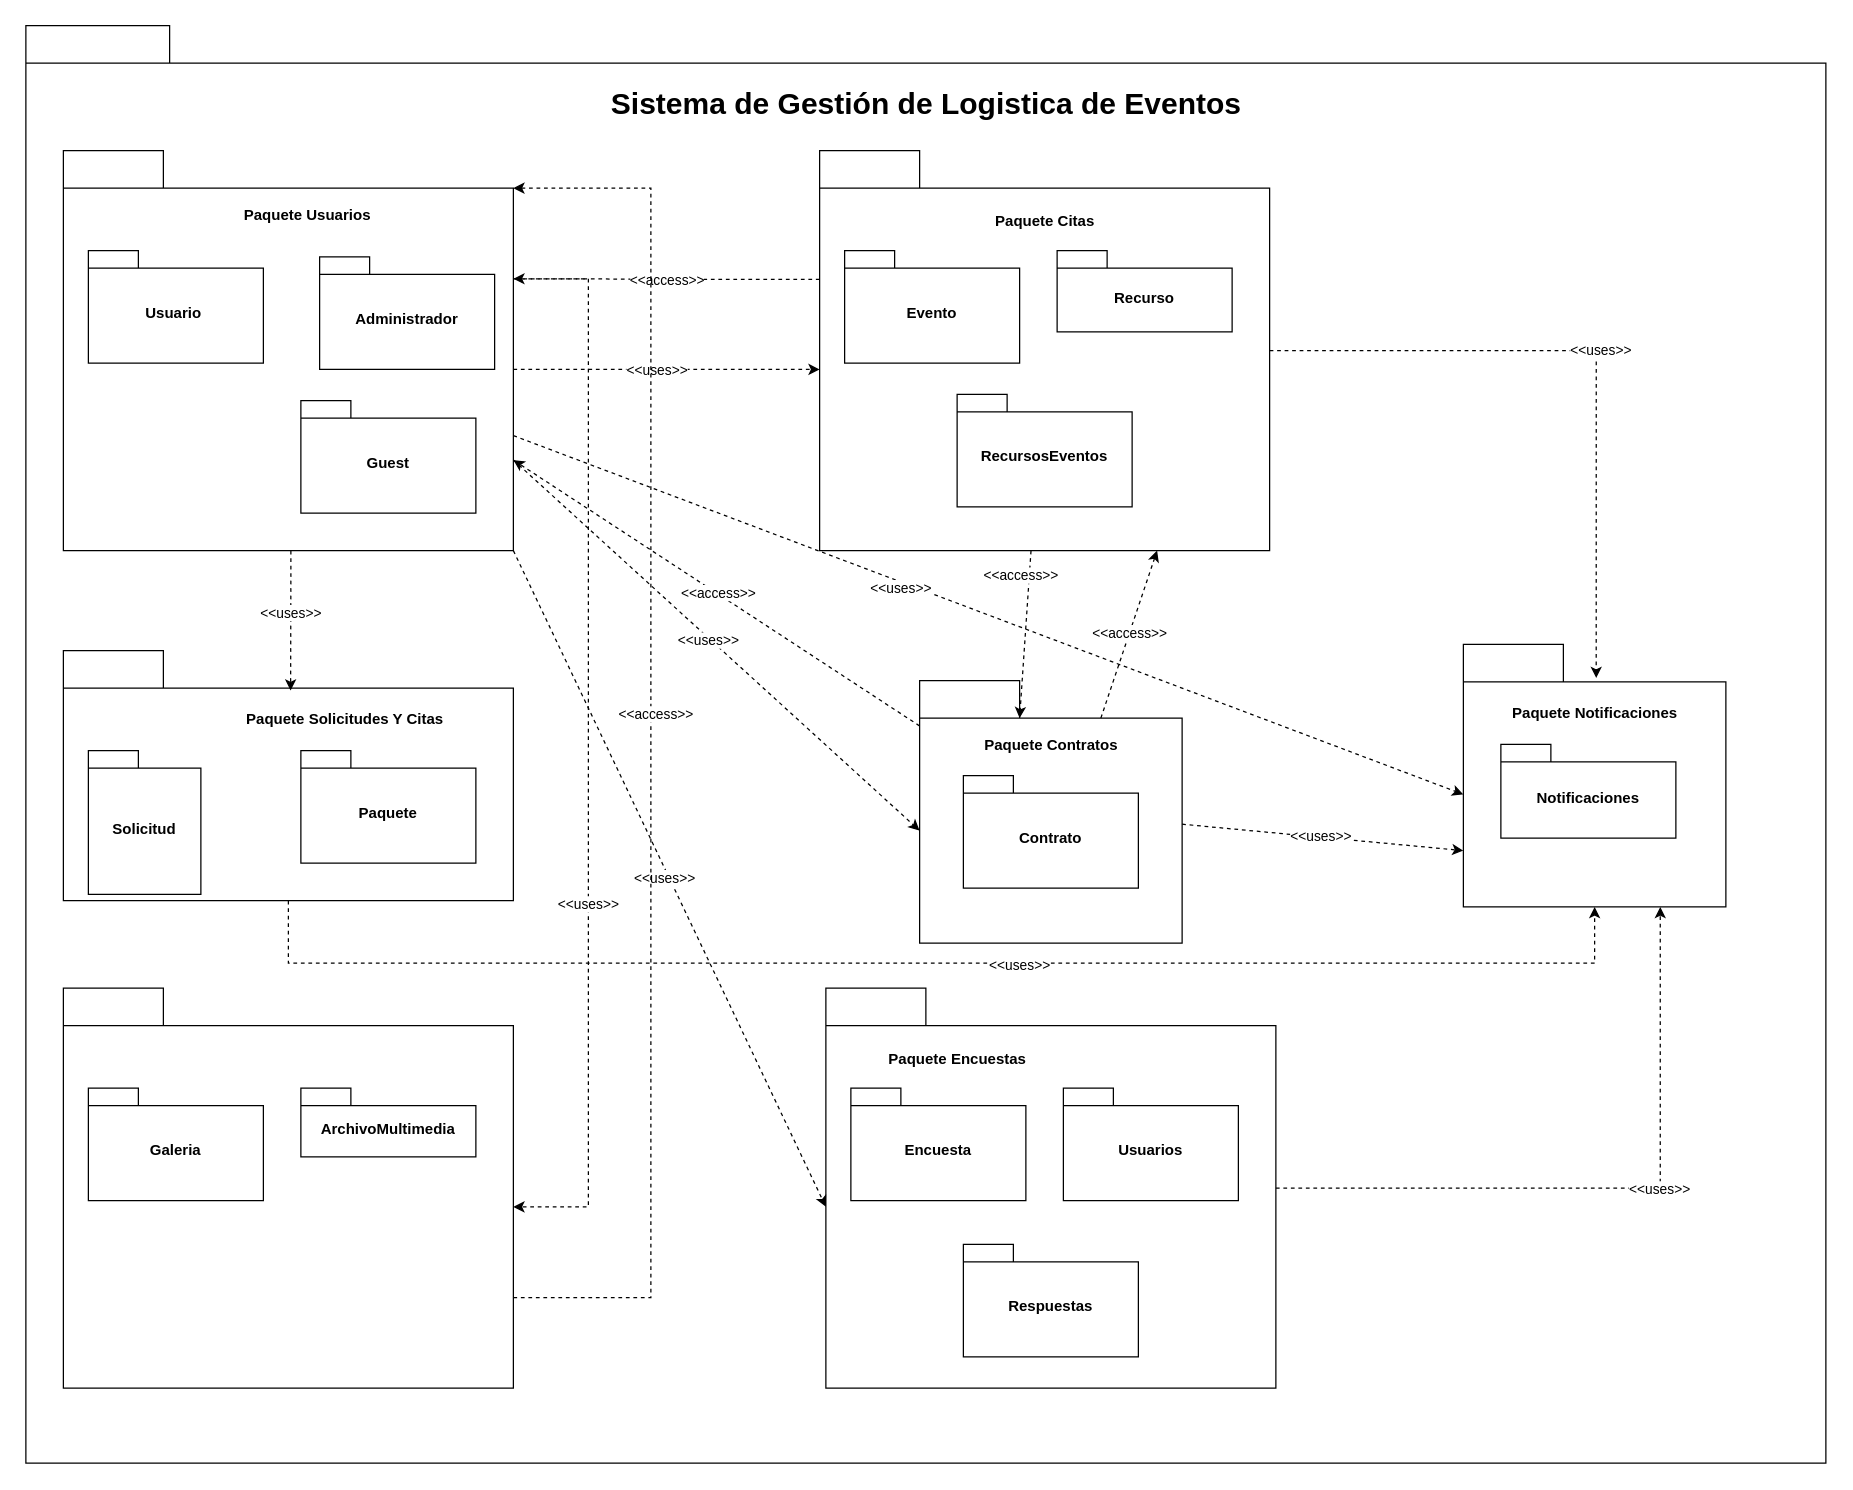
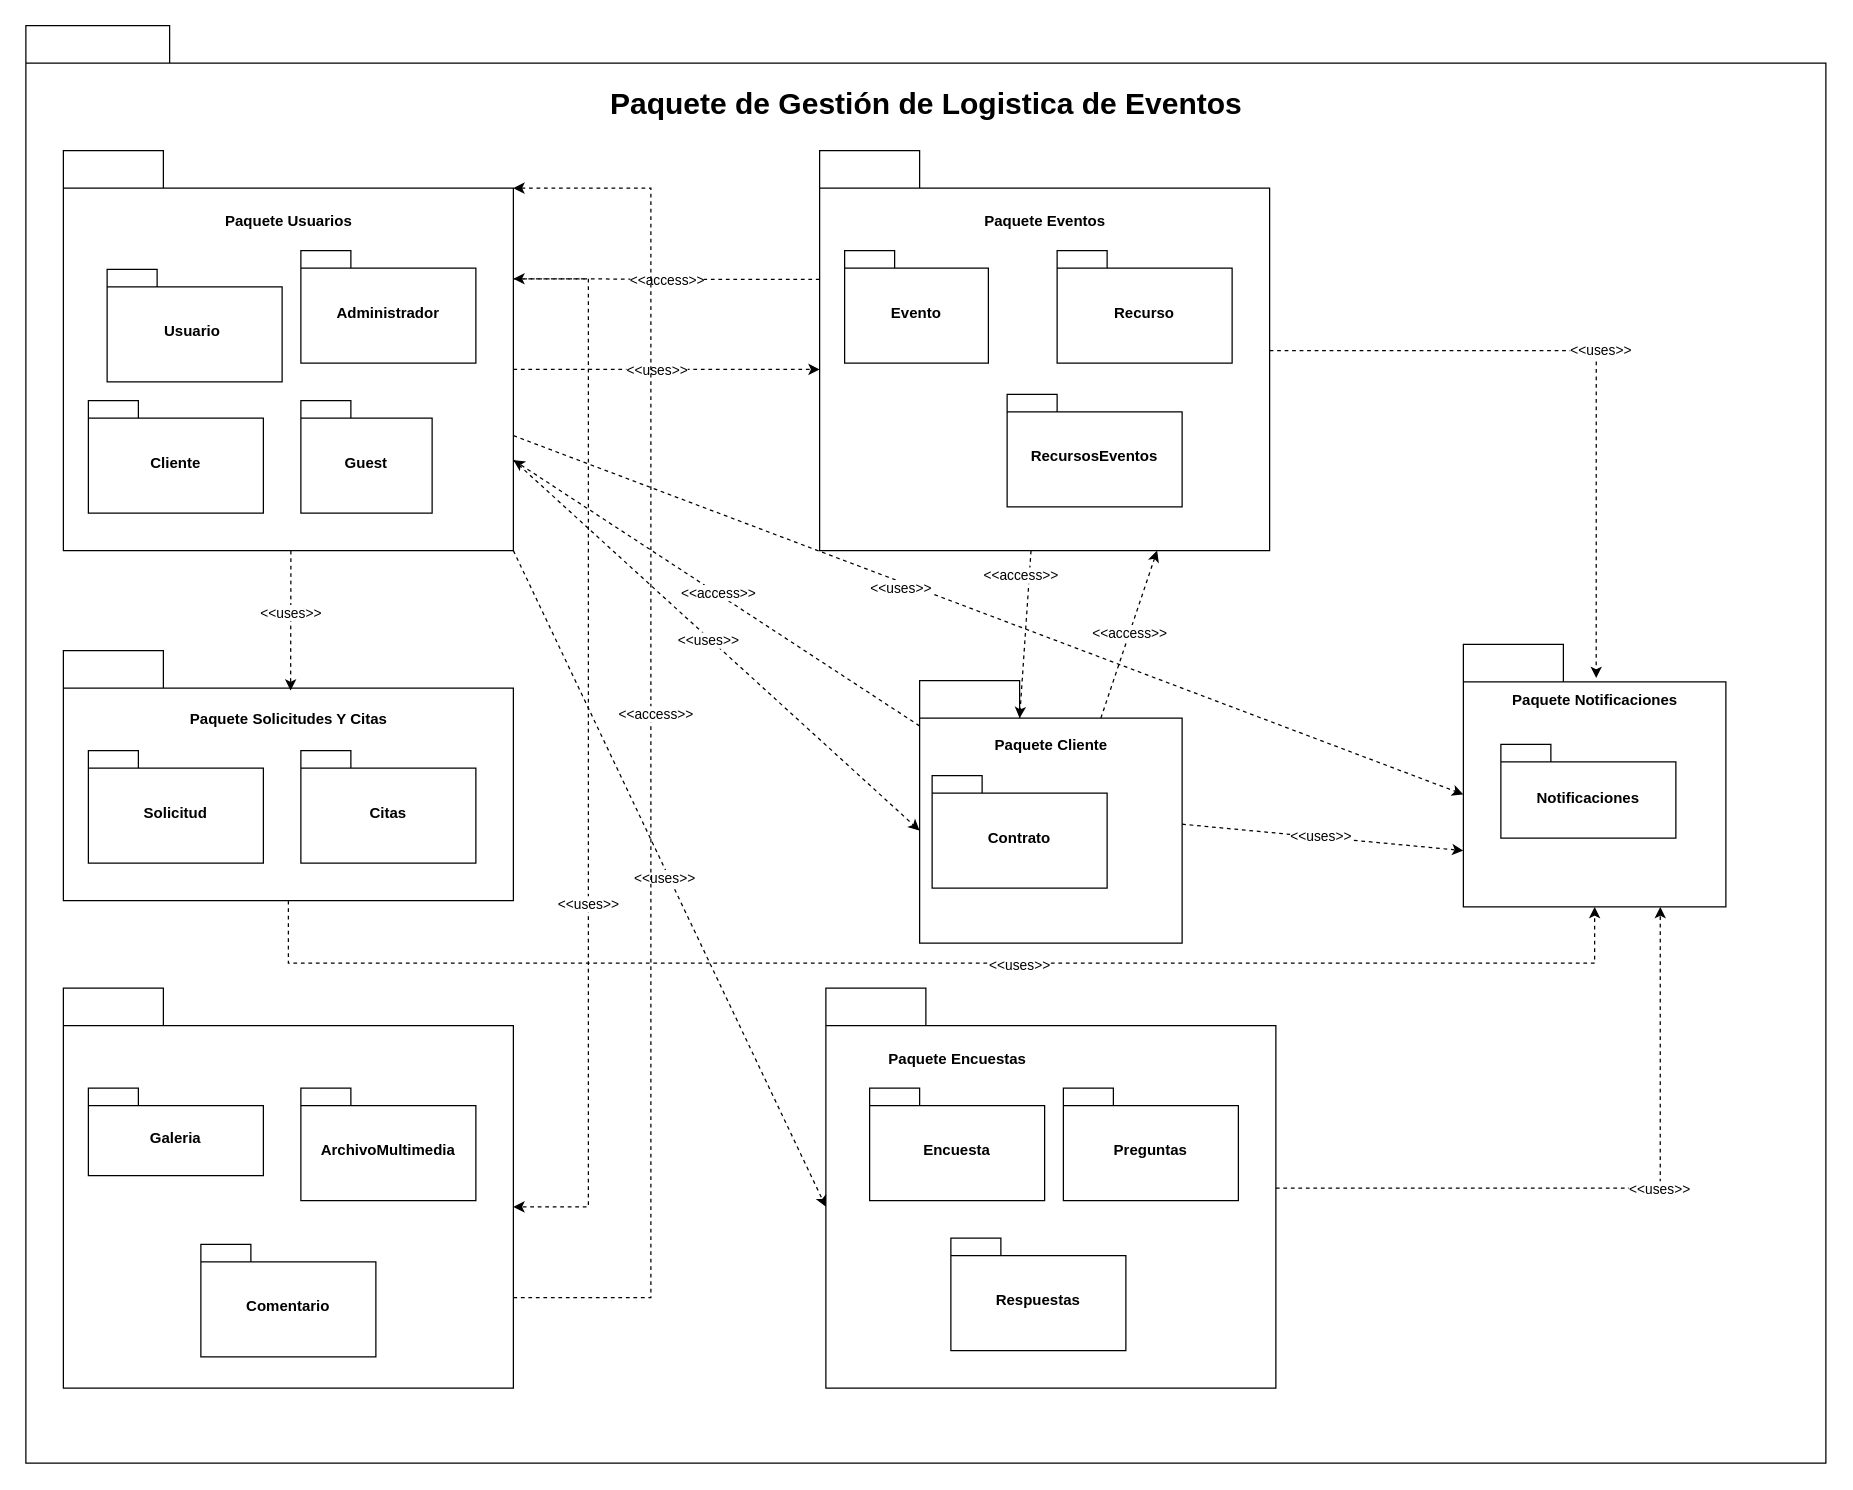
(926, 104) -> (926, 104)
(307, 216) -> (288, 222)
(1045, 222) -> (1045, 222)
(1144, 291) -> (1144, 307)
(176, 307) -> (194, 326)
(932, 307) -> (916, 307)
(407, 313) -> (388, 307)
(1044, 451) -> (1094, 451)
none -> (176, 457)
(388, 457) -> (366, 457)
(1594, 713) -> (1594, 701)
(344, 719) -> (288, 719)
(1051, 746) -> (1051, 746)
(388, 813) -> (388, 813)
(144, 823) -> (176, 807)
(1051, 832) -> (1019, 832)
(388, 1123) -> (388, 1144)
(176, 1144) -> (176, 1132)
(938, 1144) -> (957, 1144)
(1151, 1151) -> (1151, 1151)
none -> (288, 1301)
(1051, 1301) -> (1038, 1294)
